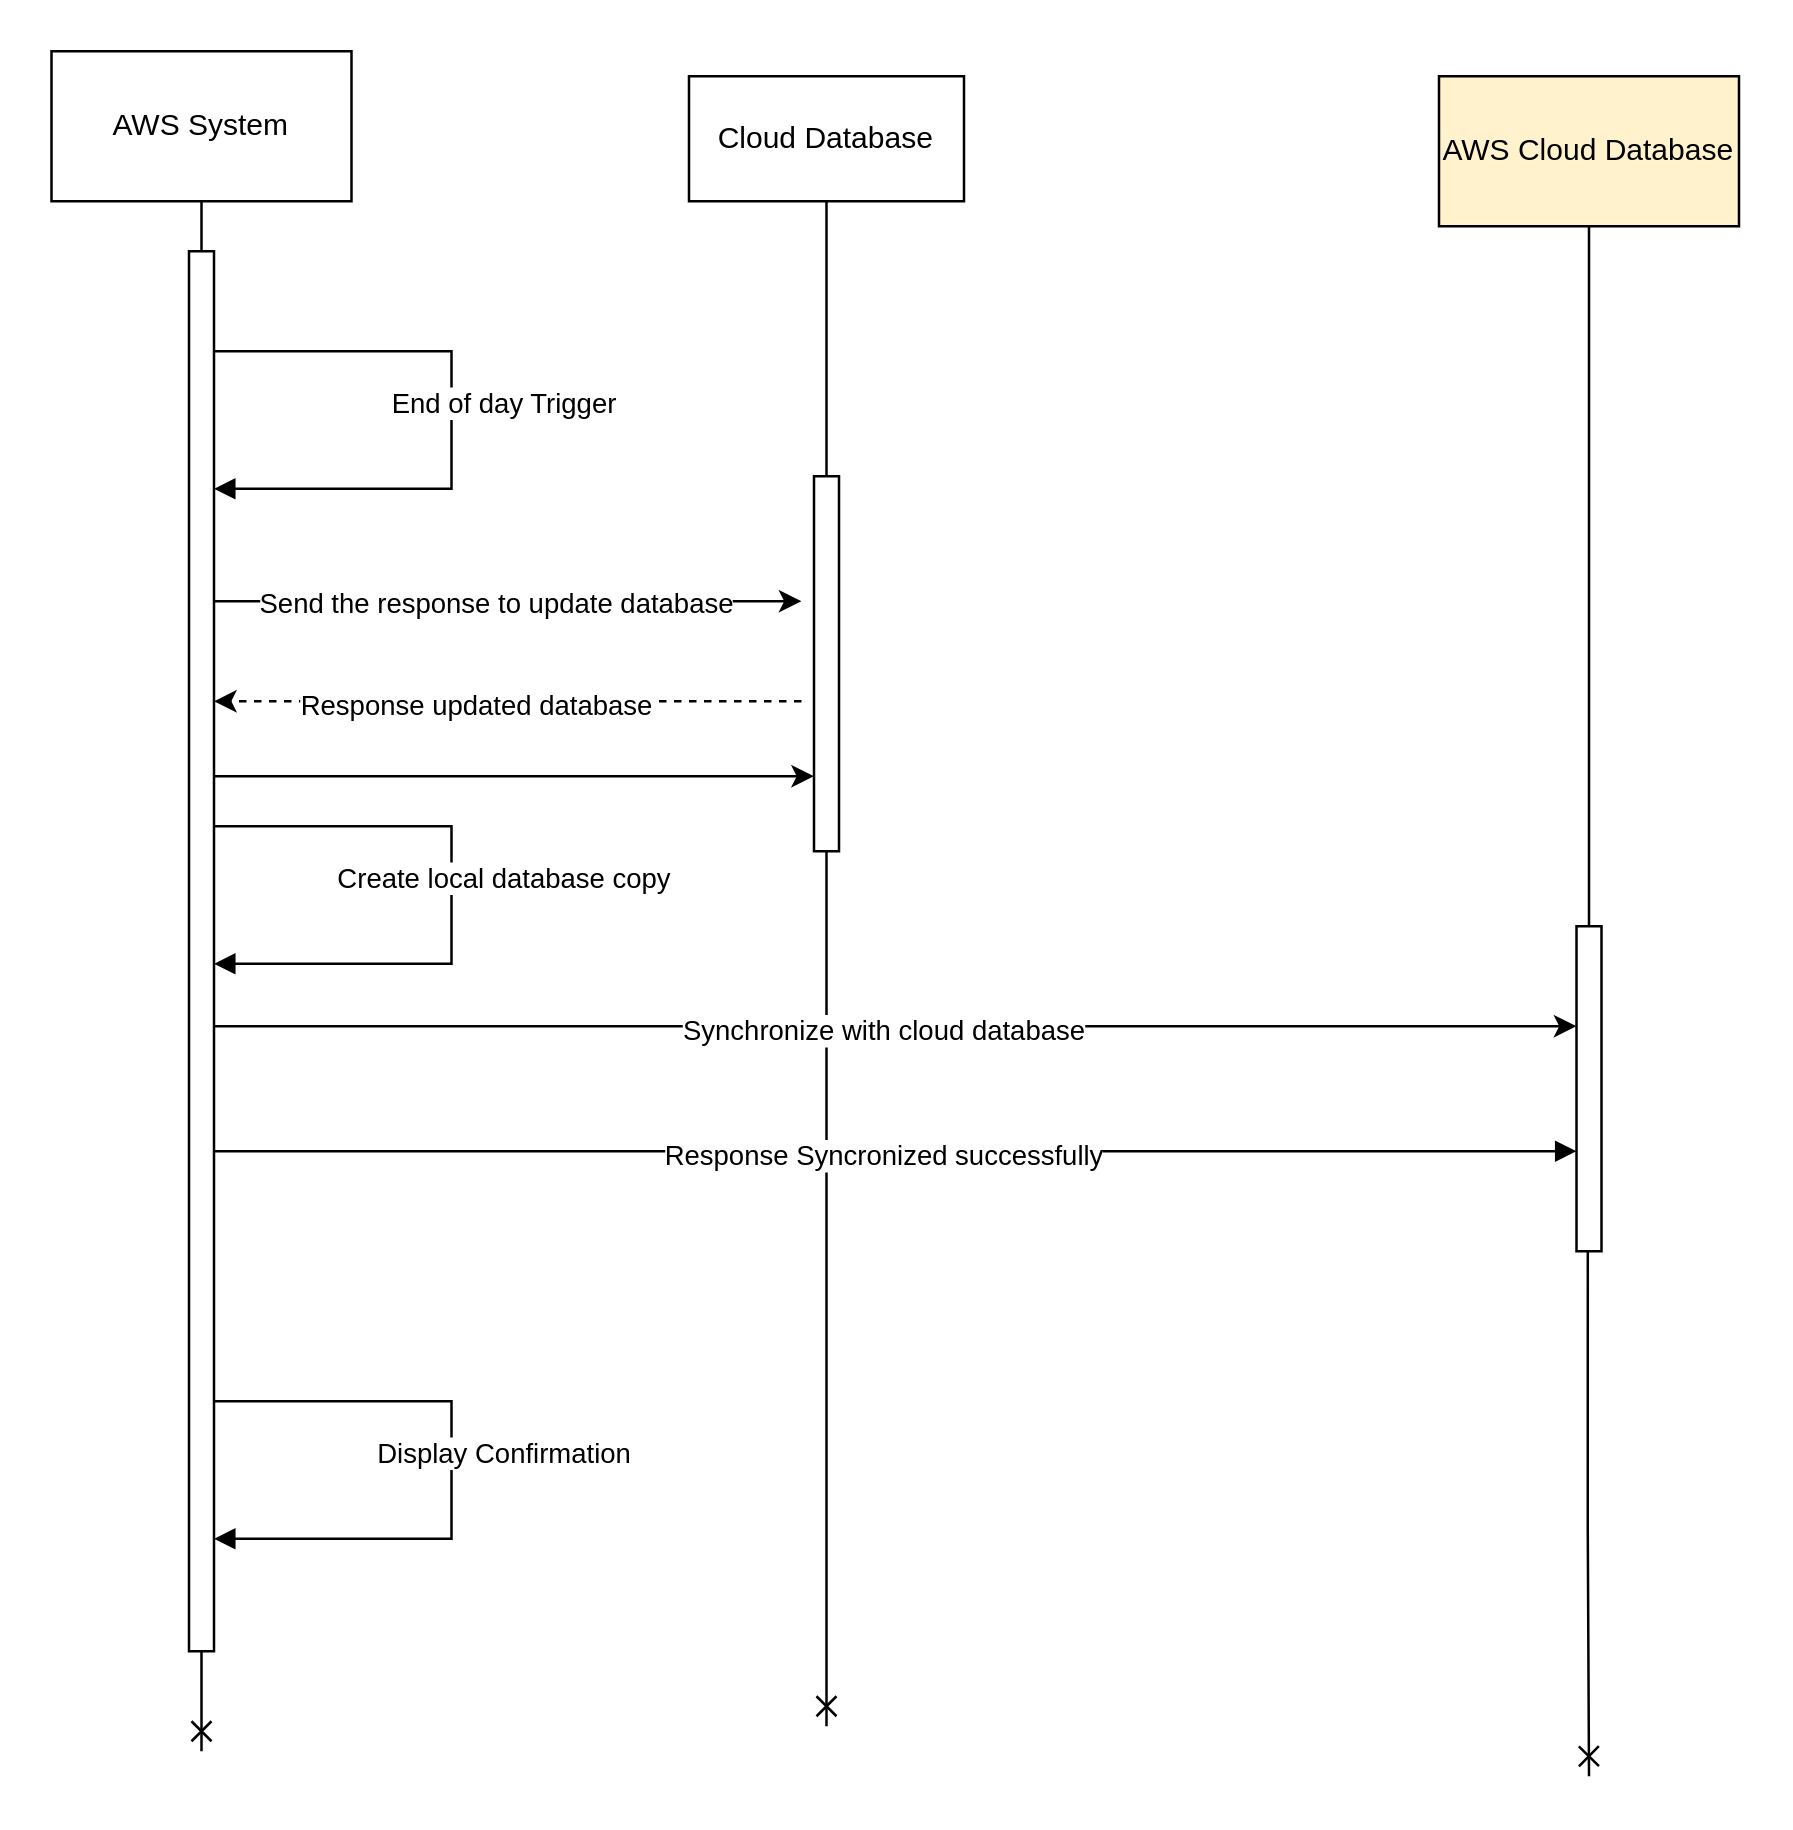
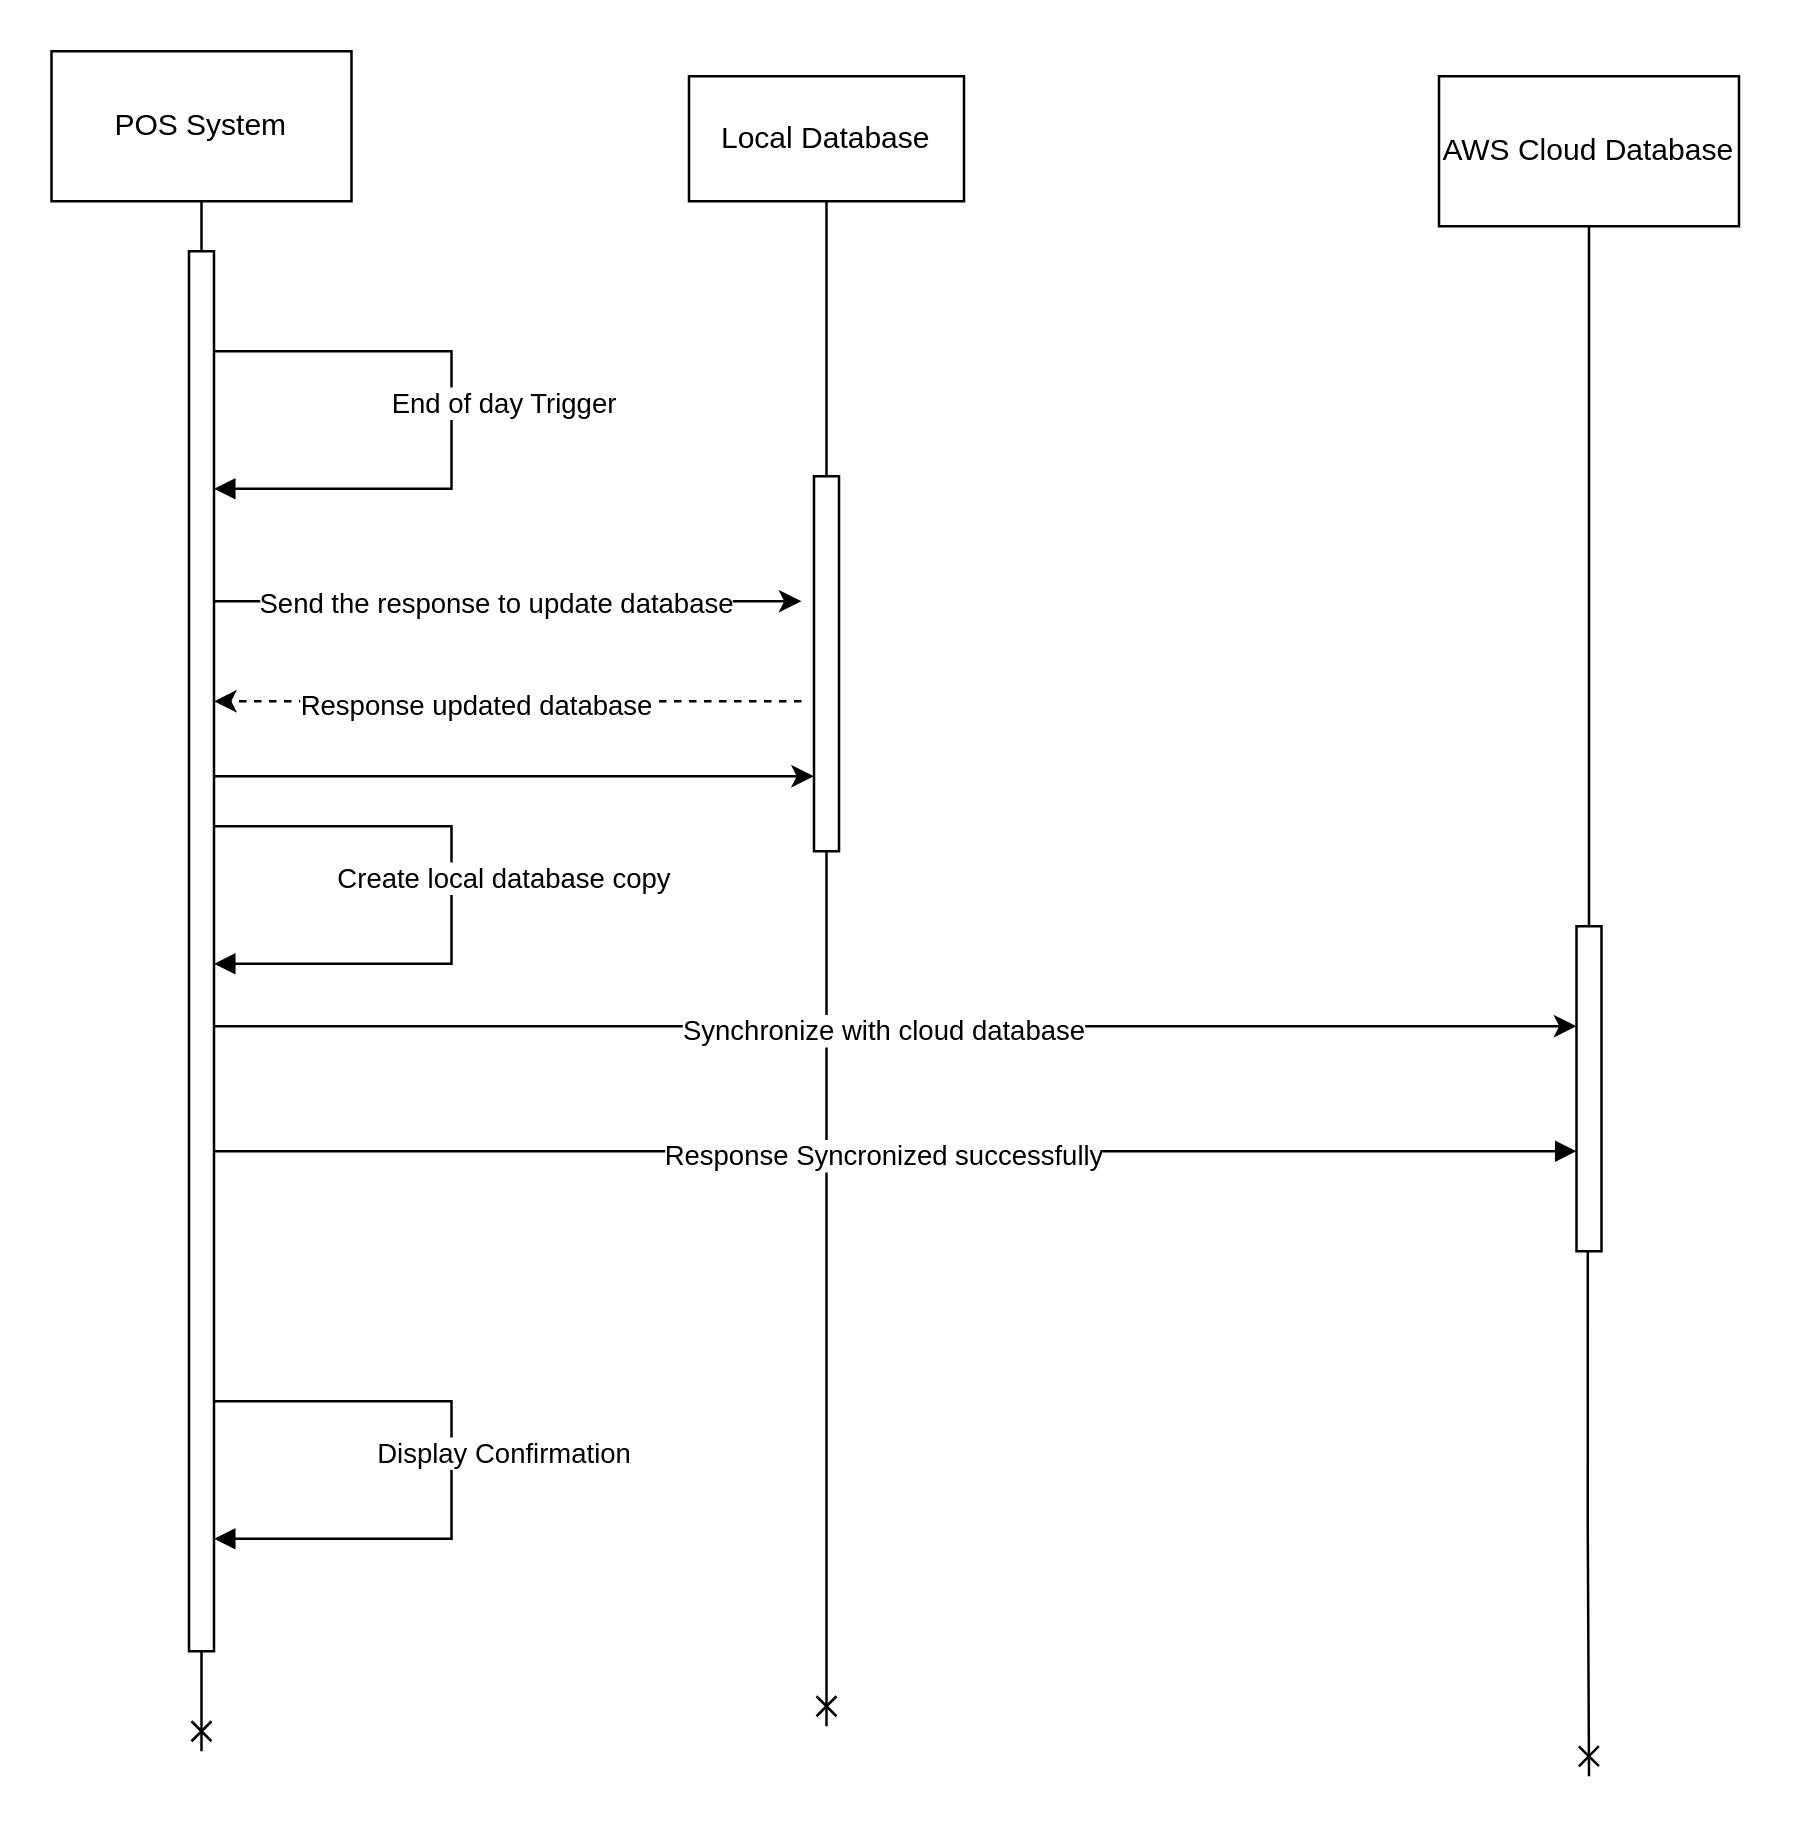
(201, 126) -> (201, 126)
(826, 139) -> (826, 139)
(1589, 151) -> (1589, 151)
